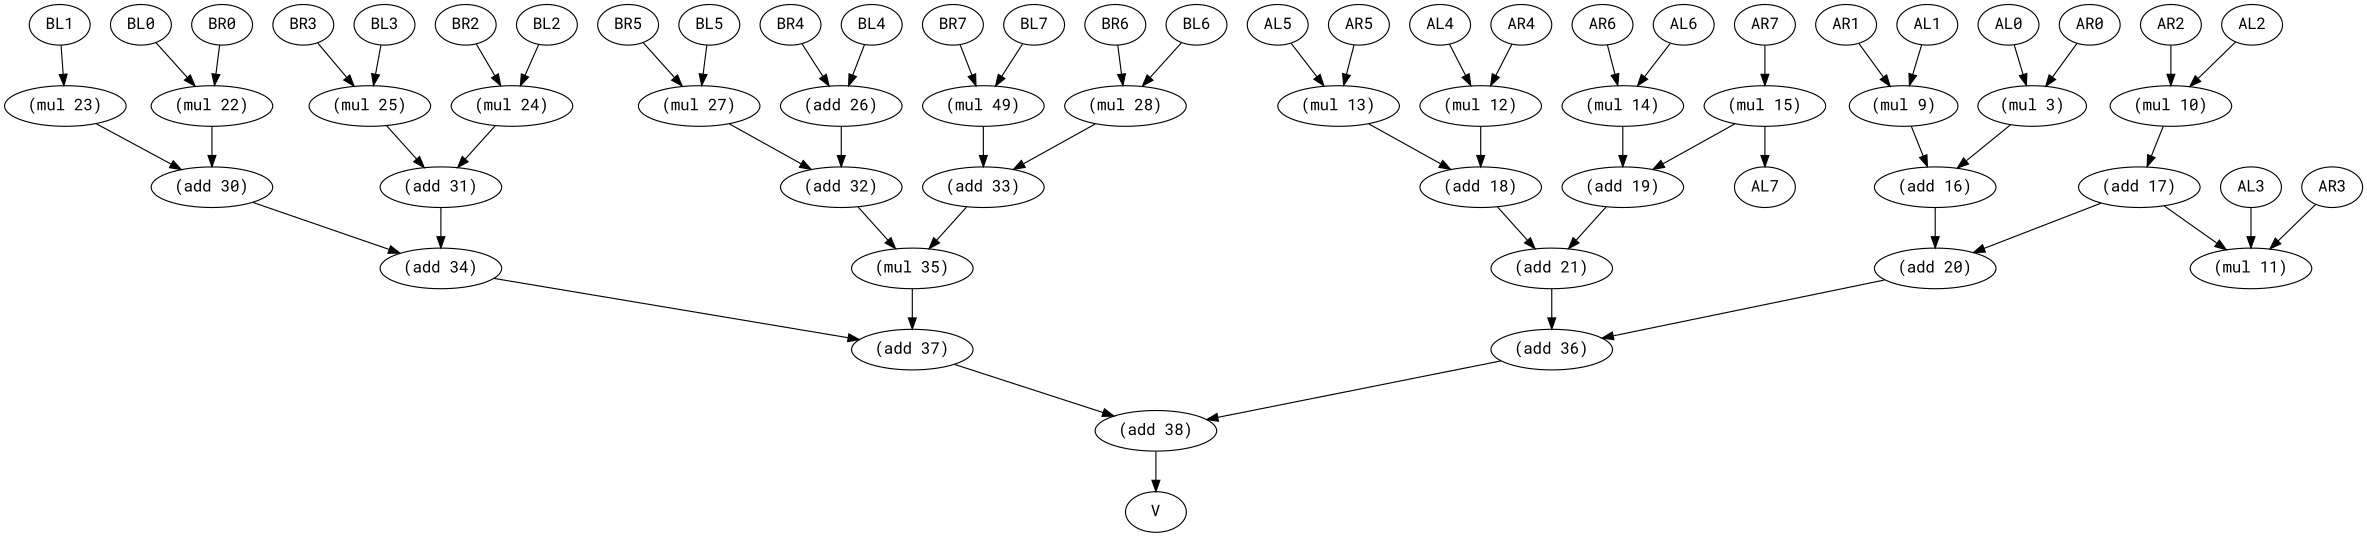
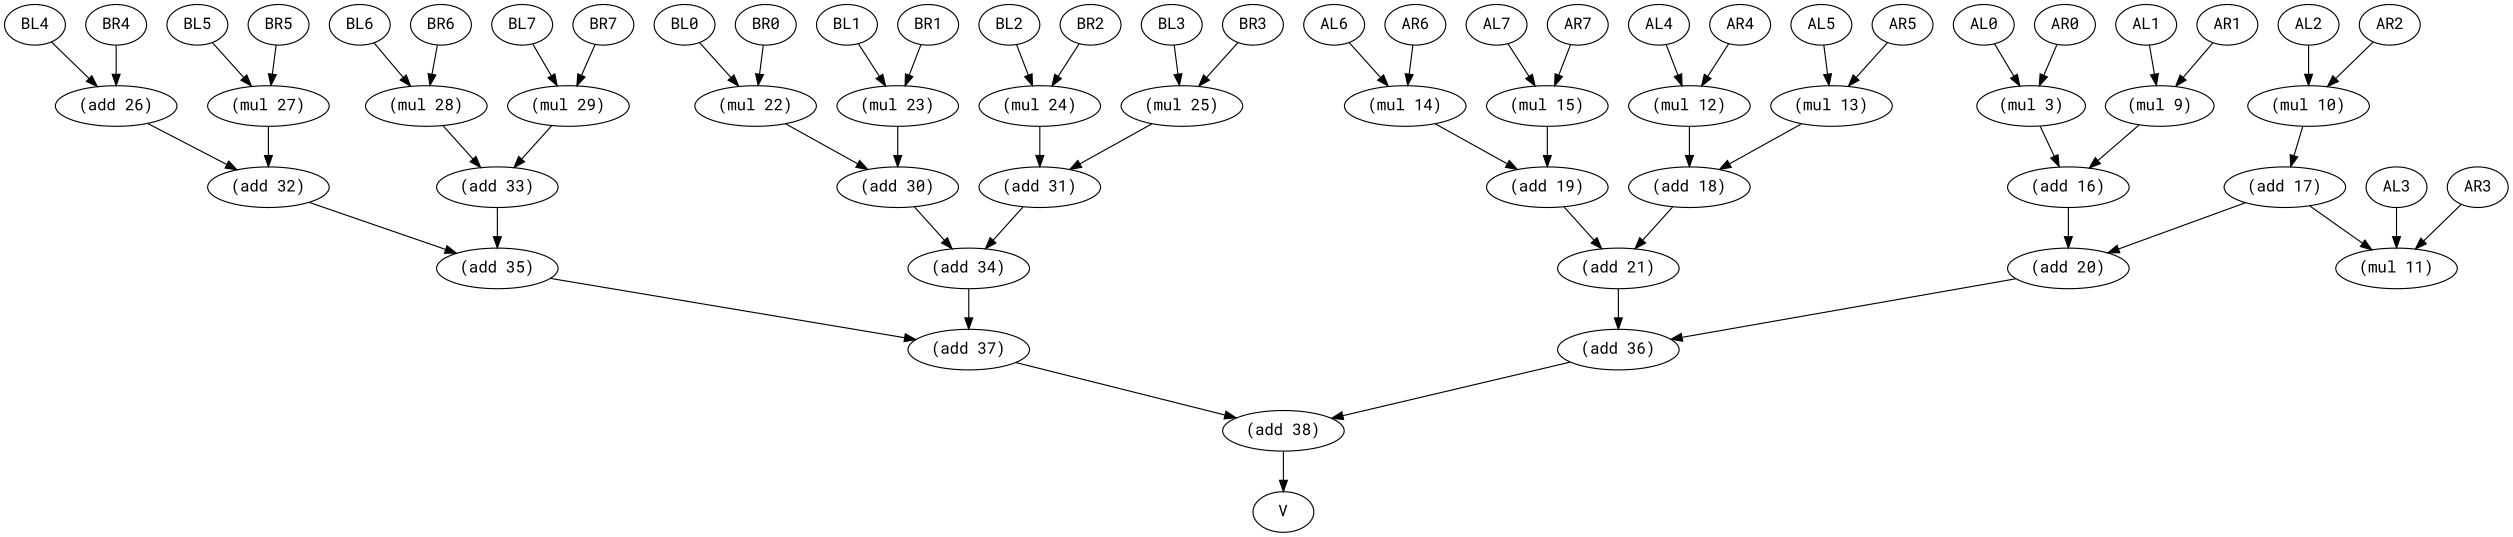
none -> (928, 25)
(983, 106) -> (568, 106)
(1765, 141) -> (1519, 60)
(912, 268) -> (497, 268)
